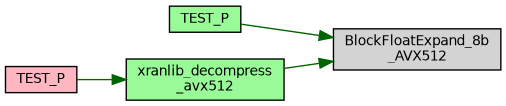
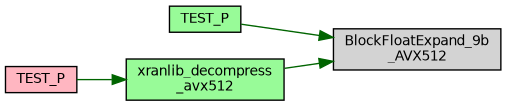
(417, 49) -> (417, 49)
